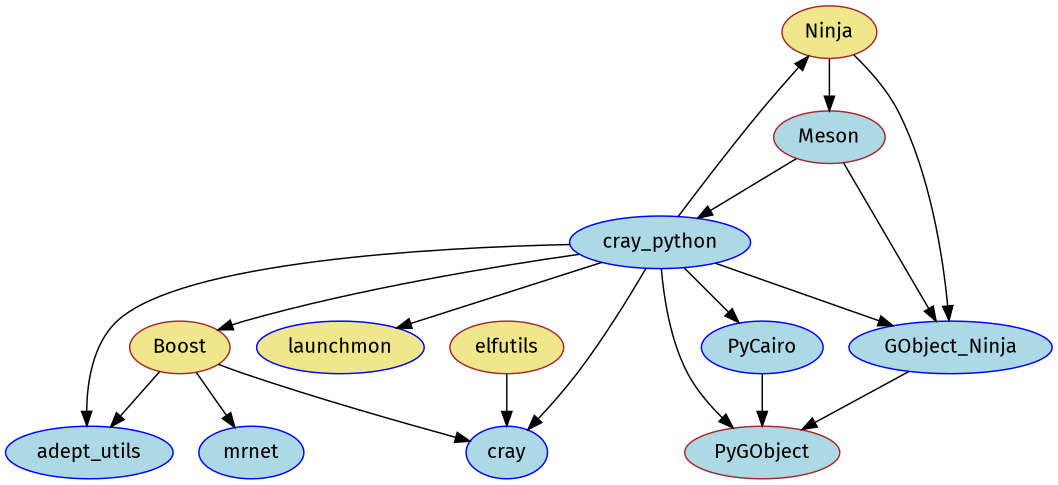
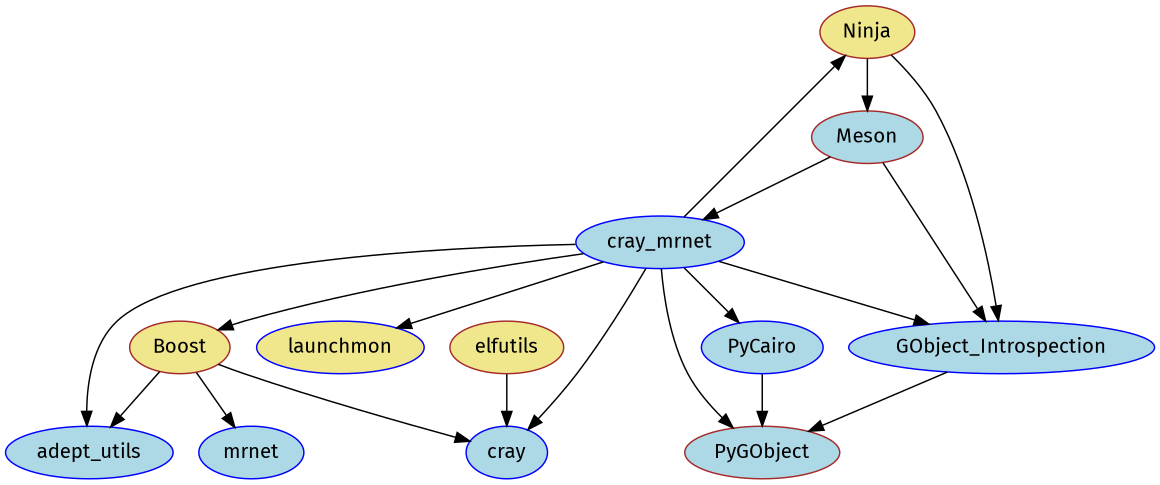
(660, 242) -> (660, 242)
(951, 347) -> (1002, 347)
